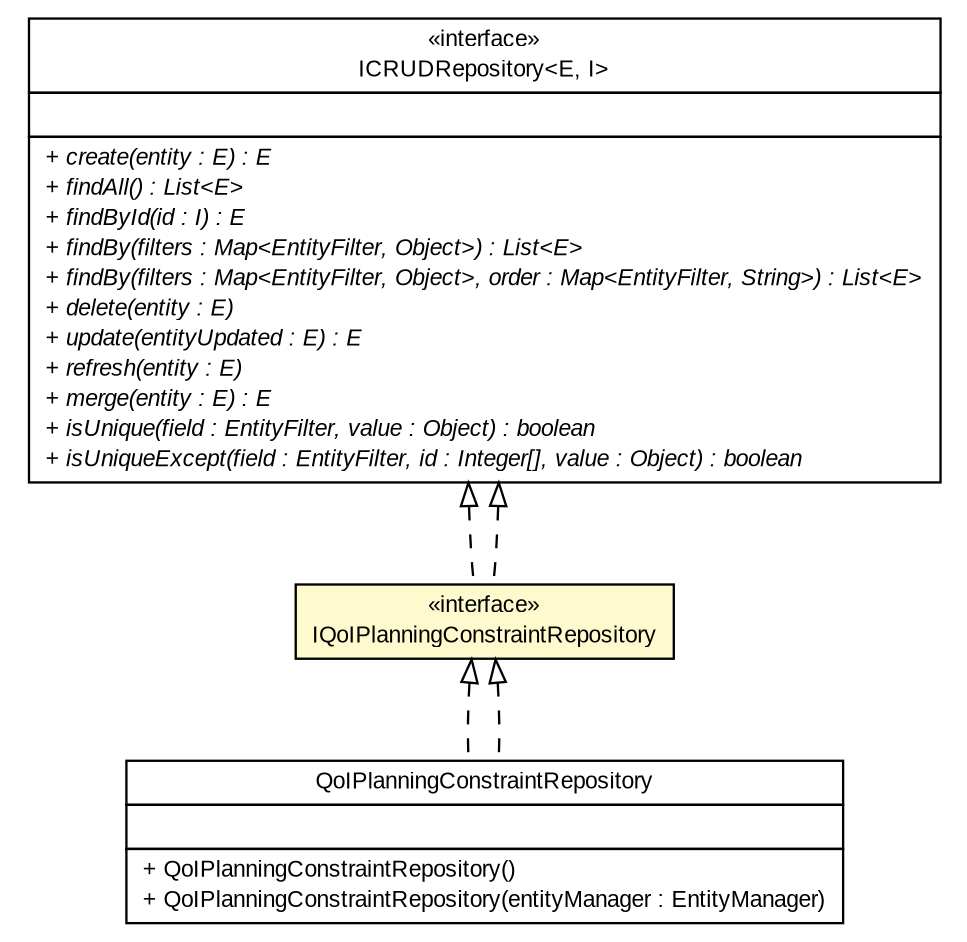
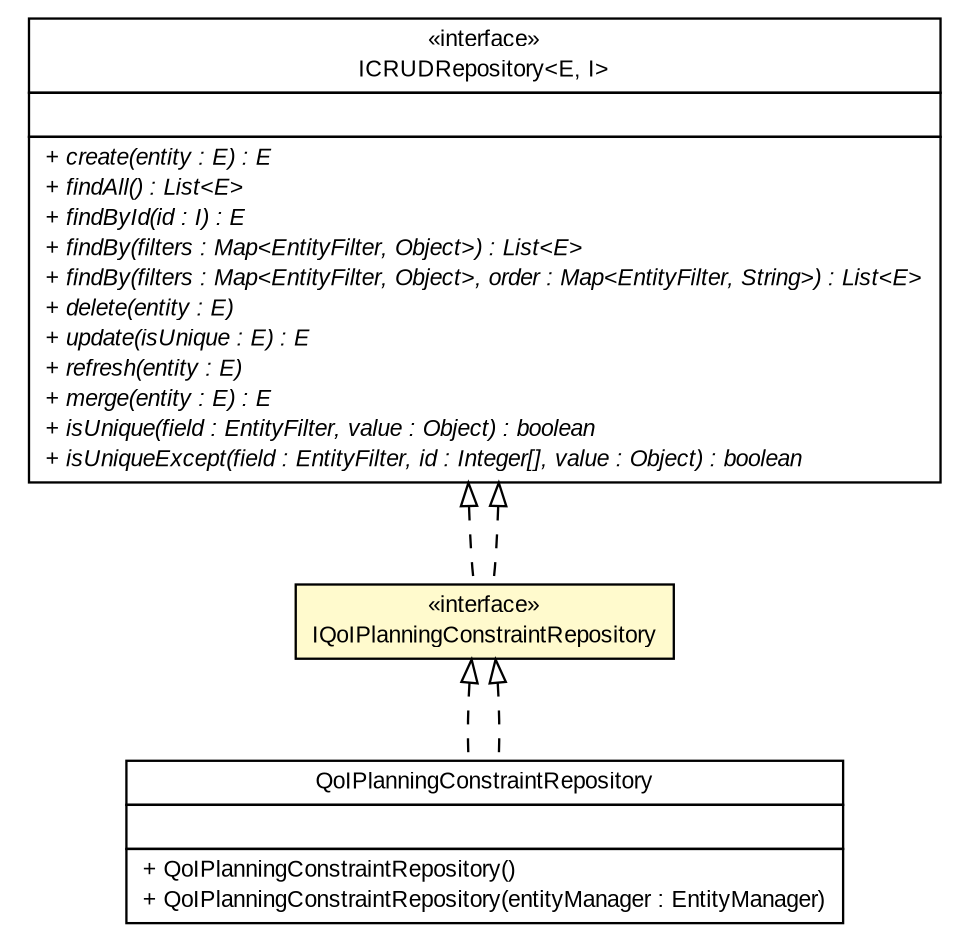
(204, 339) -> (179, 339)
